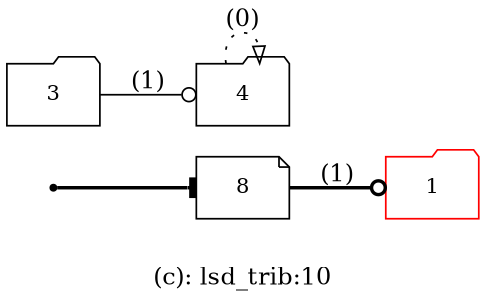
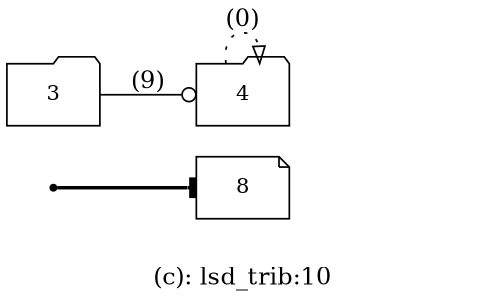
(148, 82) -> (148, 82)
(432, 188) -> none
